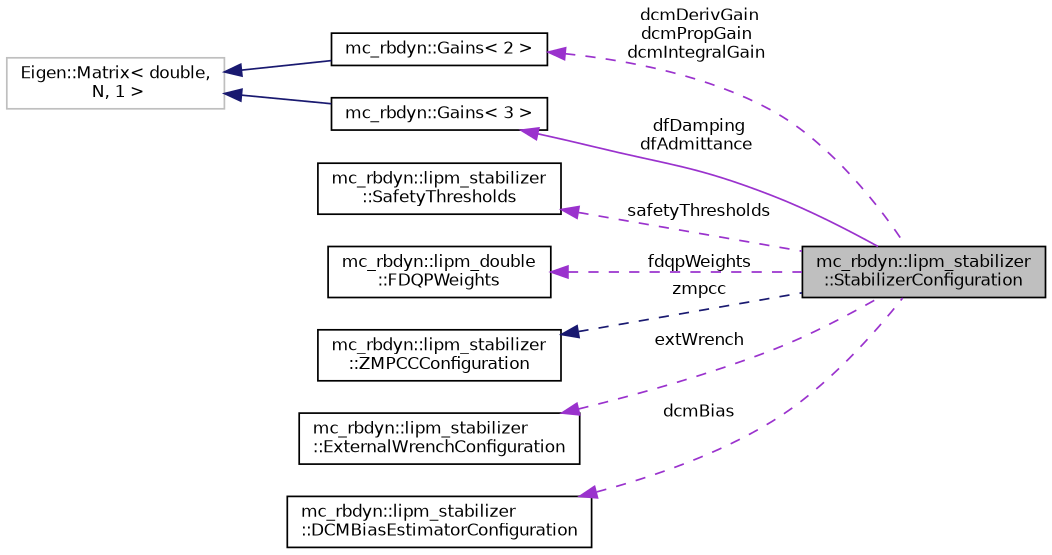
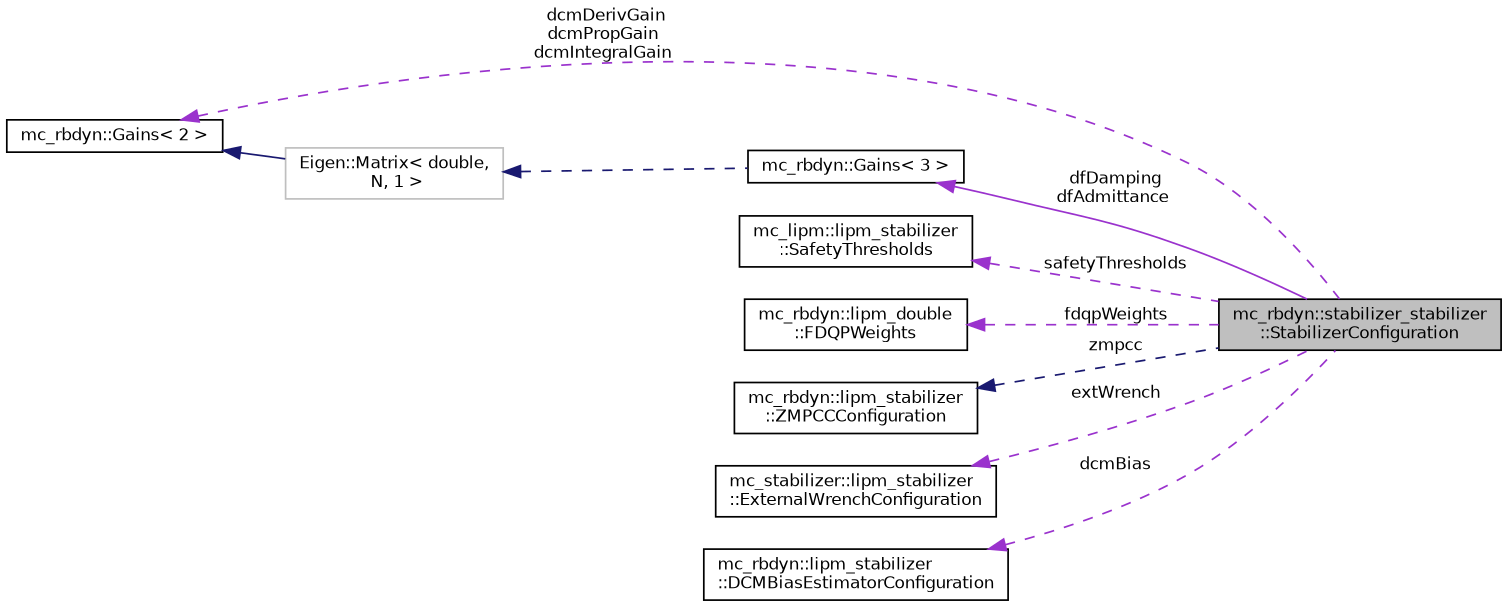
(286, 65) -> (263, 156)
(286, 99) -> (634, 170)
(439, 189) -> (856, 241)
(924, 272) -> (1360, 325)
(439, 439) -> (856, 491)
